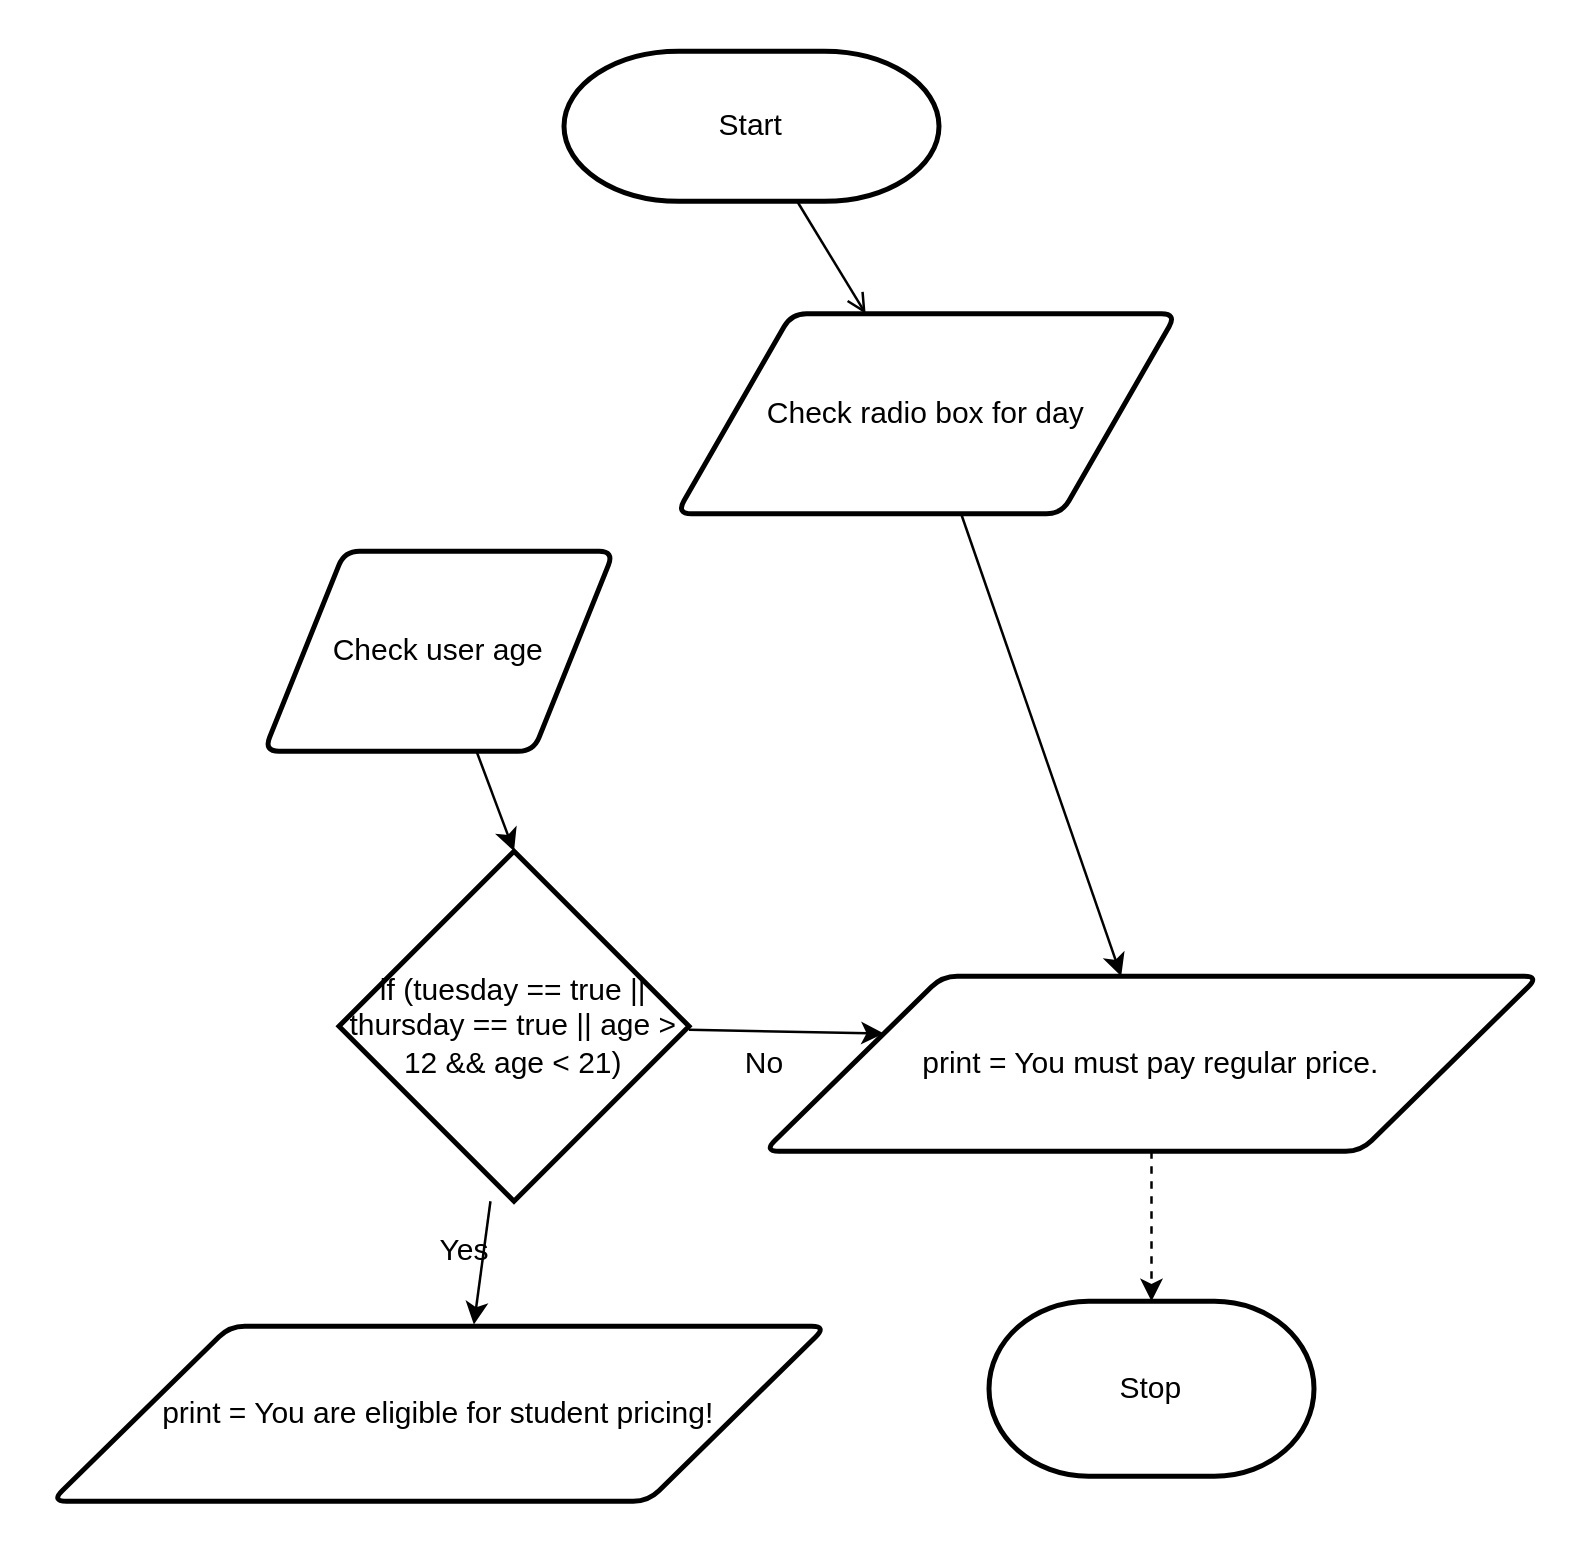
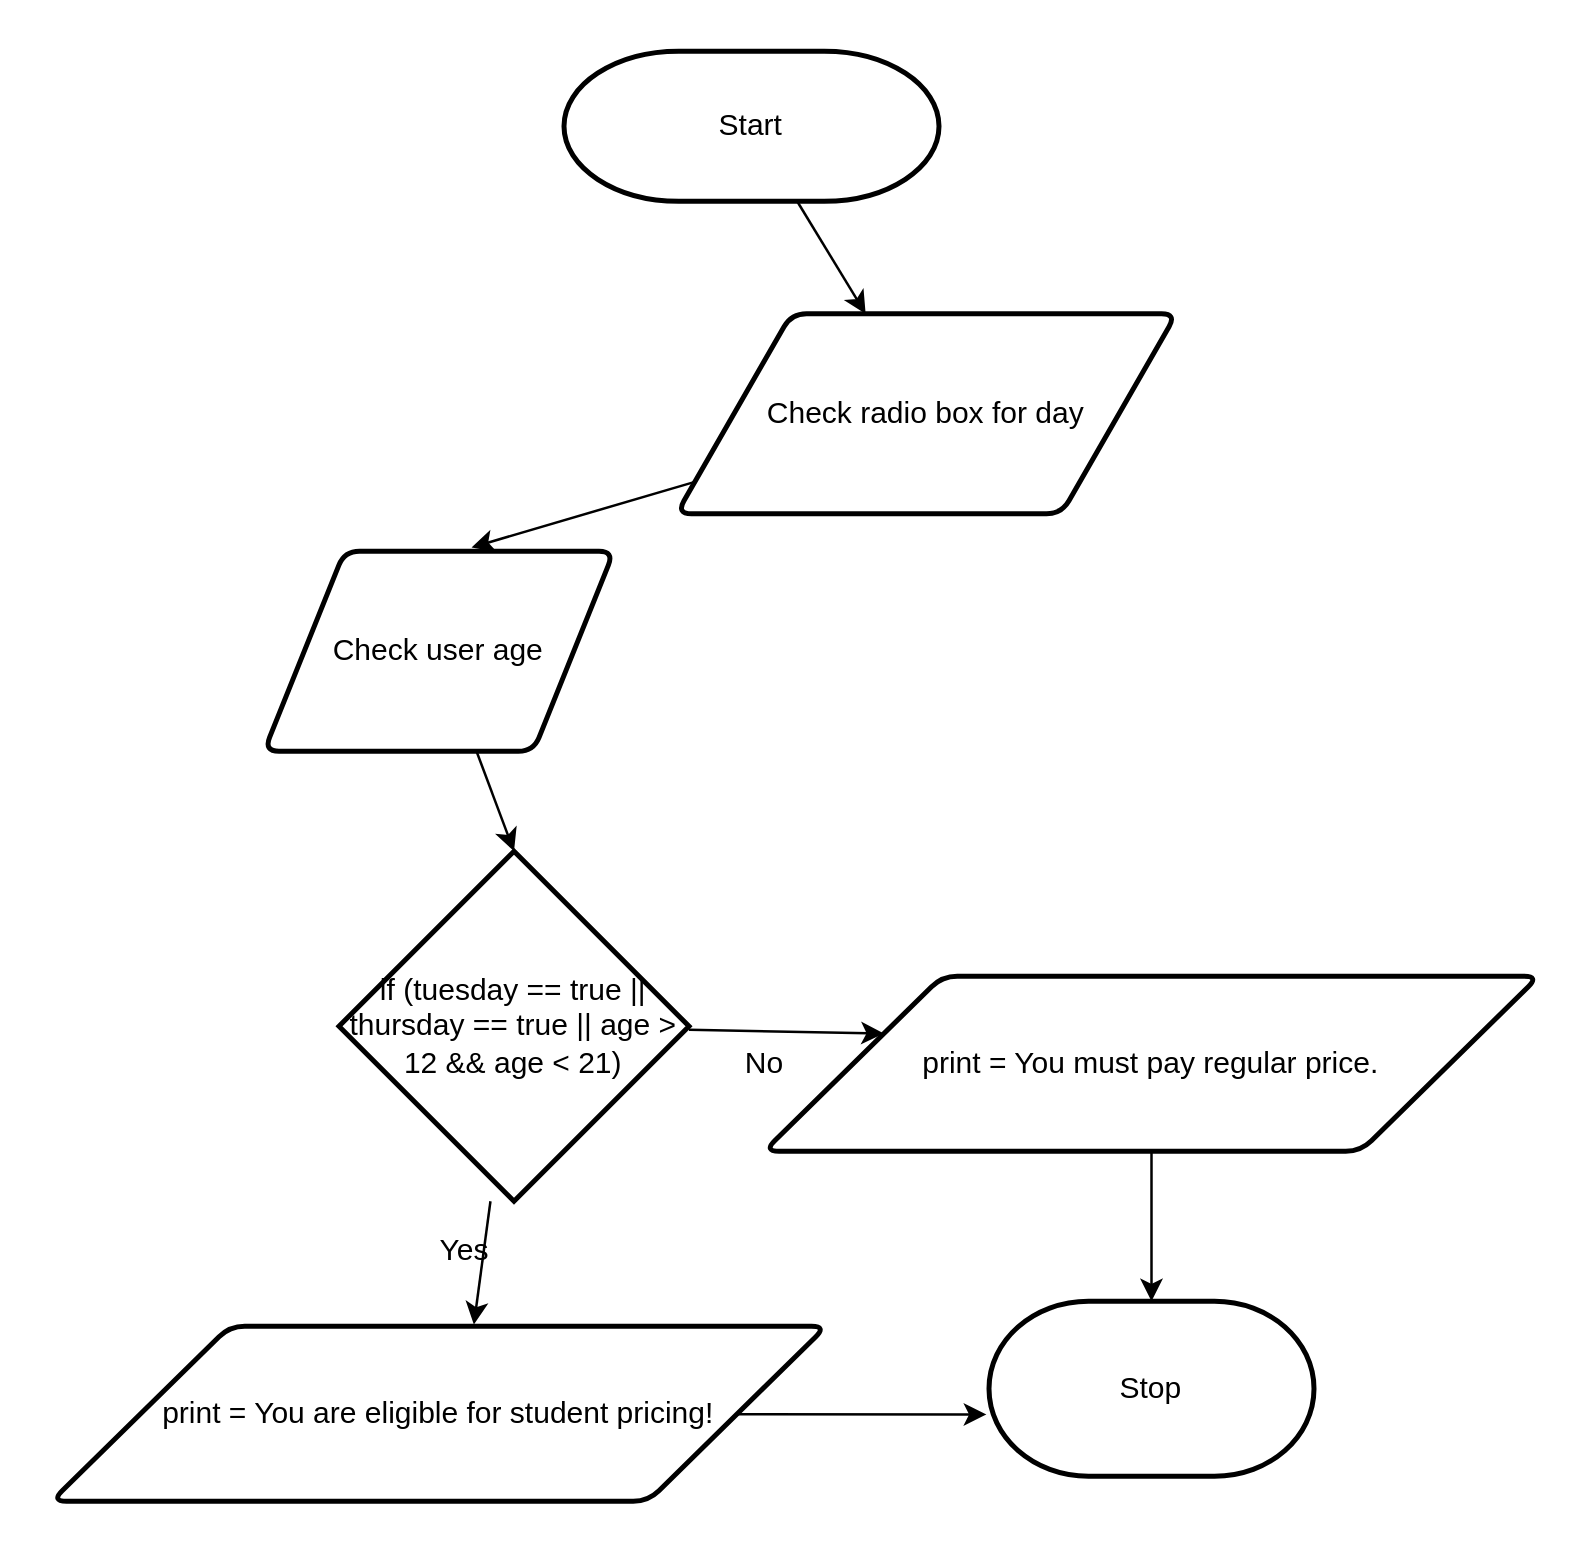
(858, 302) -> (856, 298)
(1038, 737) -> (590, 513)
(1151, 1221) -> (1151, 1221)
none -> (854, 1414)
